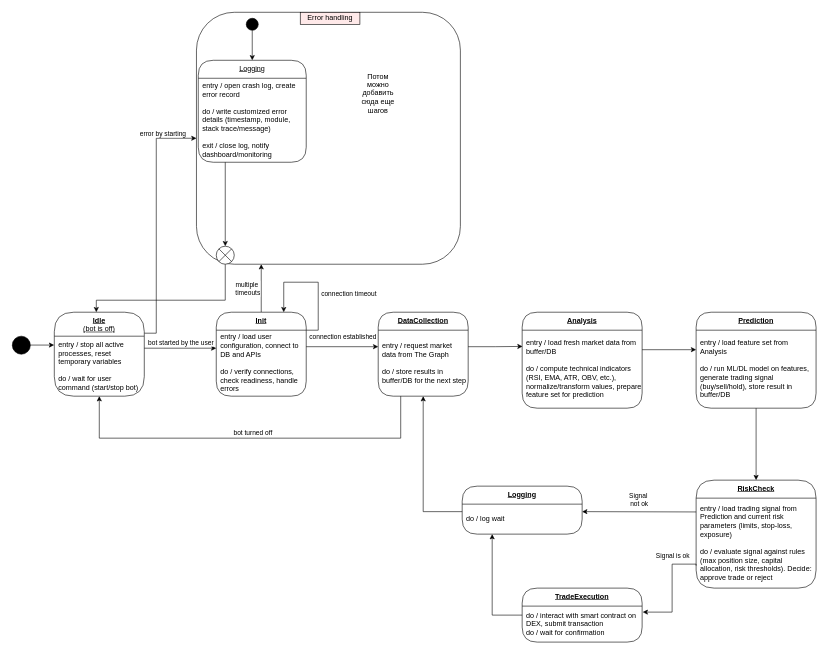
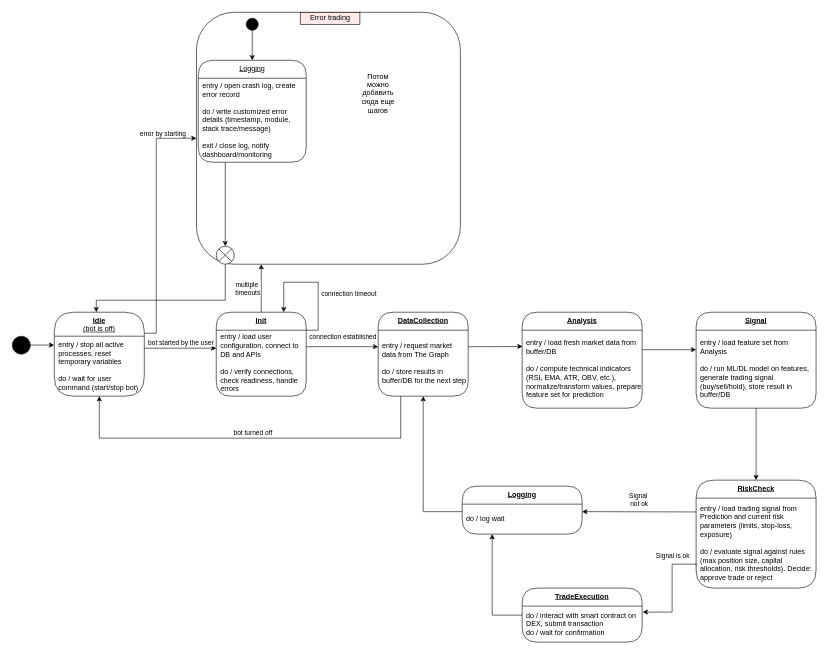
(330, 18) -> (330, 18)
(756, 321) -> (756, 321)
